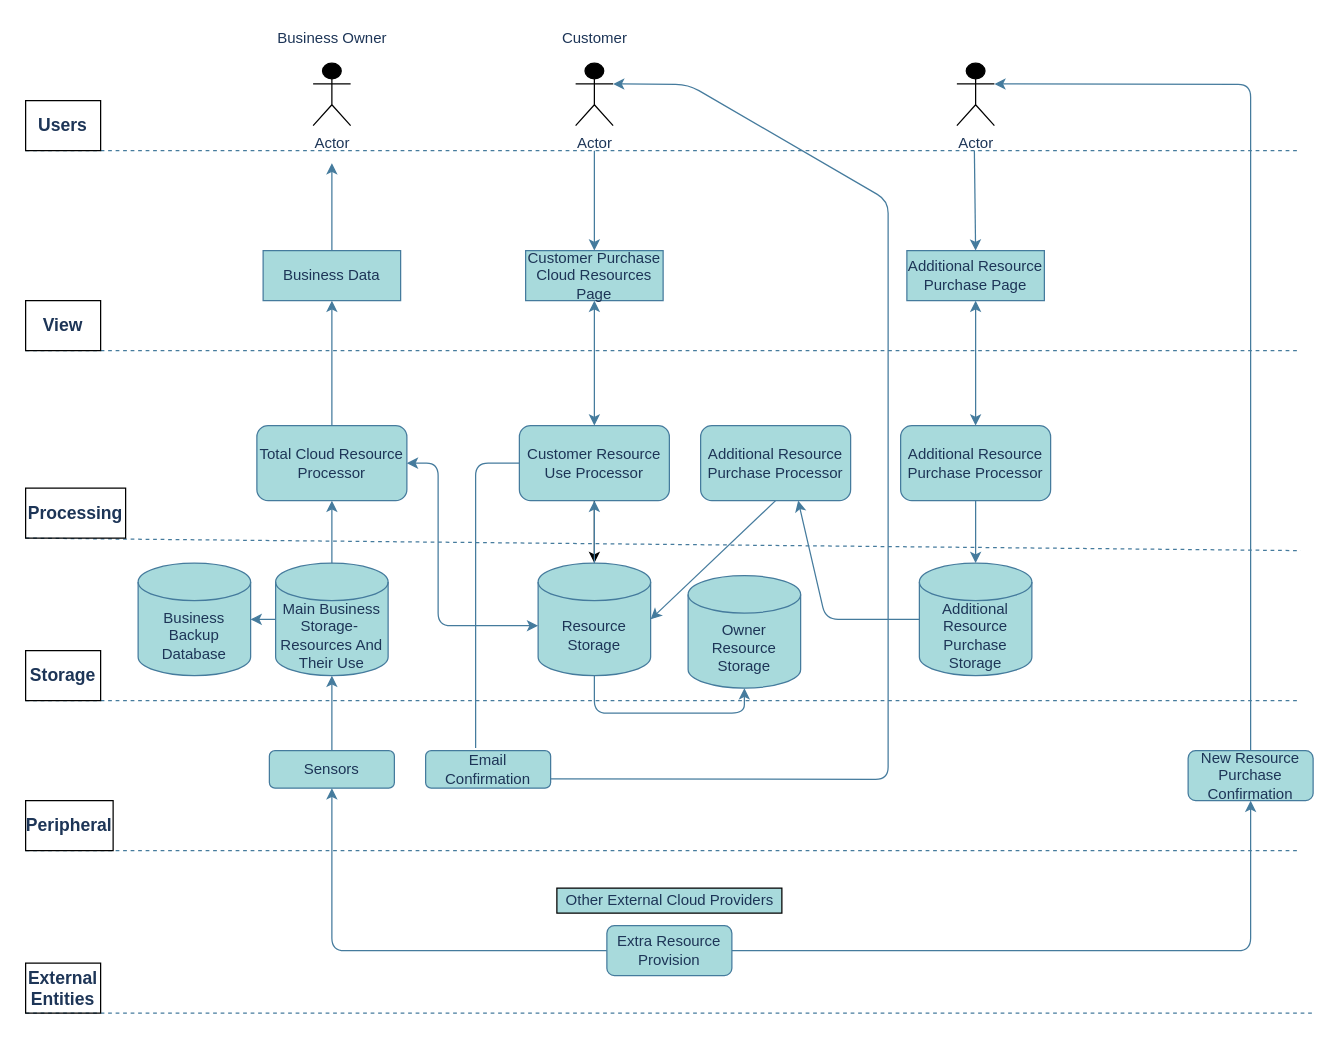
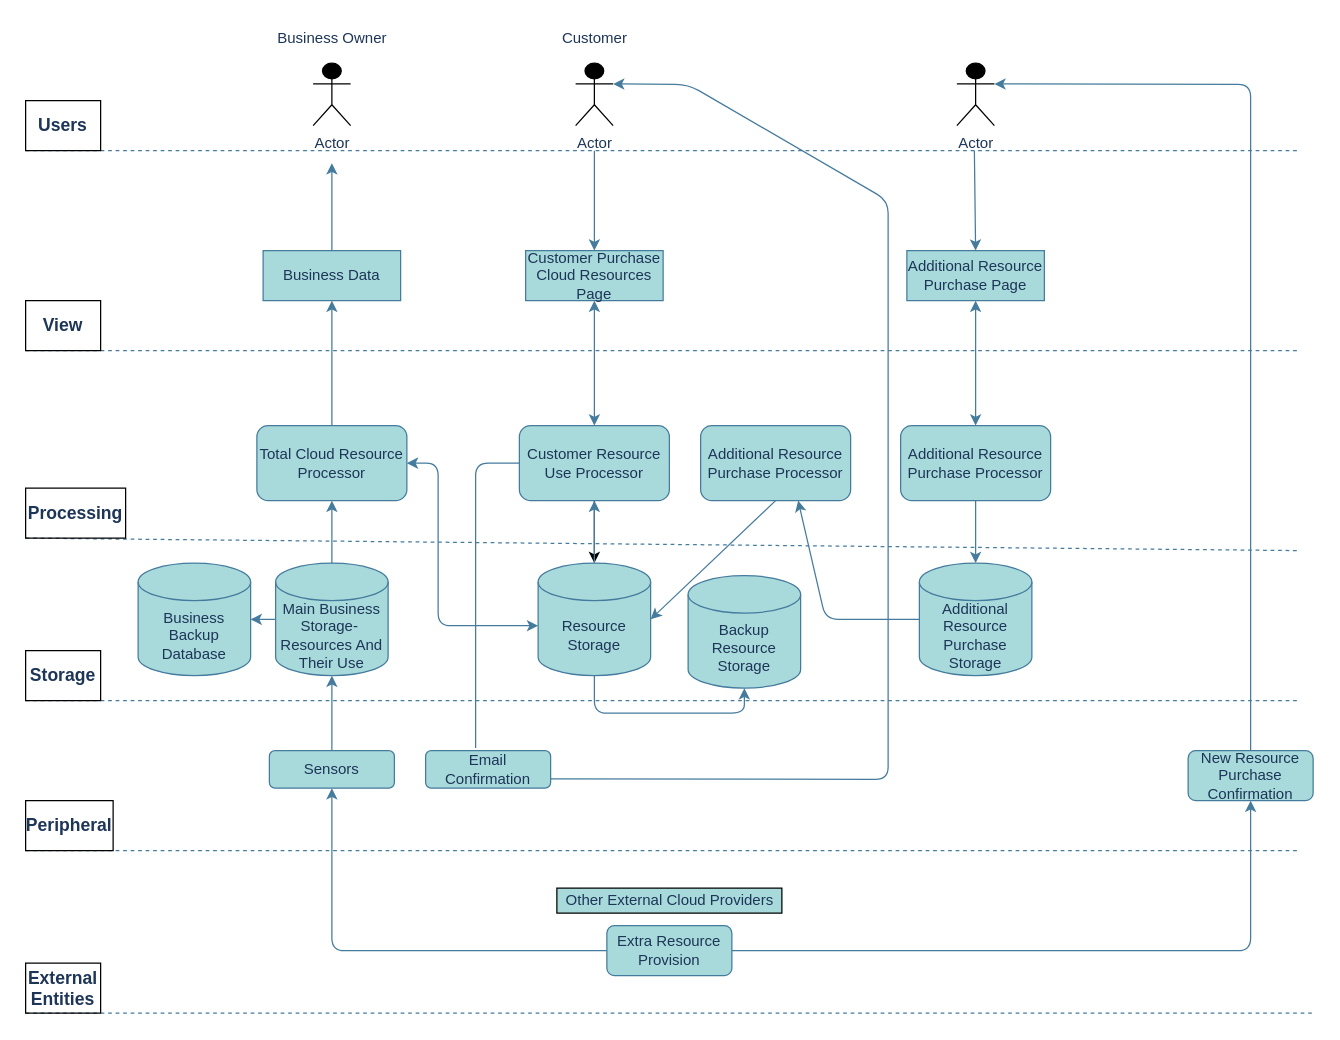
(744, 648) -> (744, 648)
